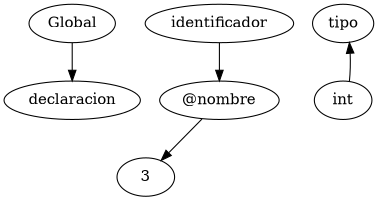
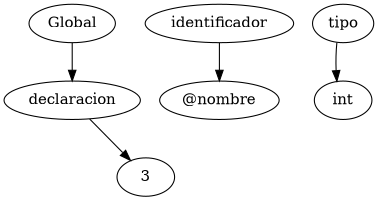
(350, 67) -> (336, 57)
(185, 136) -> (106, 136)
